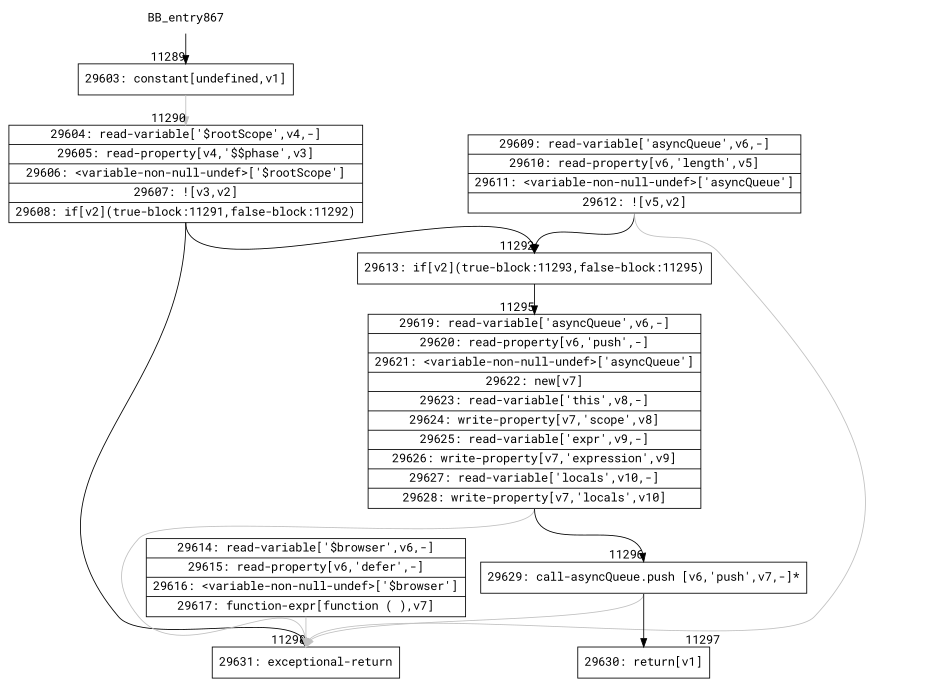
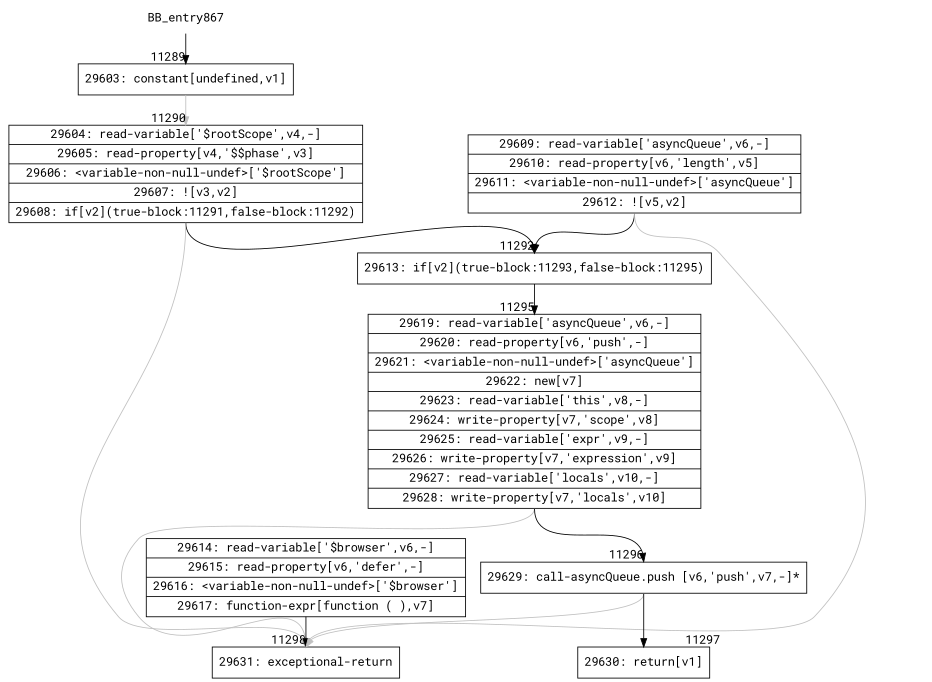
(83, 509) -> (83, 509)
(306, 628) -> (306, 628)
